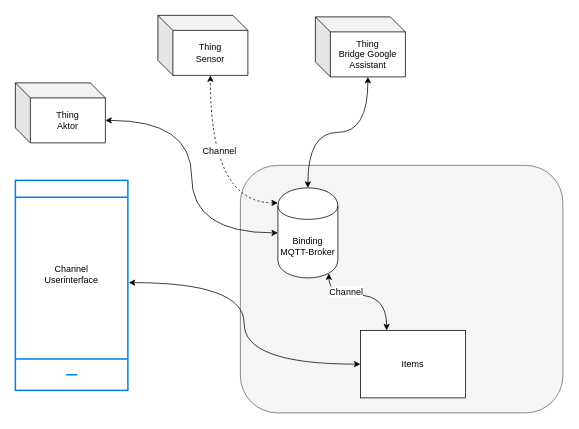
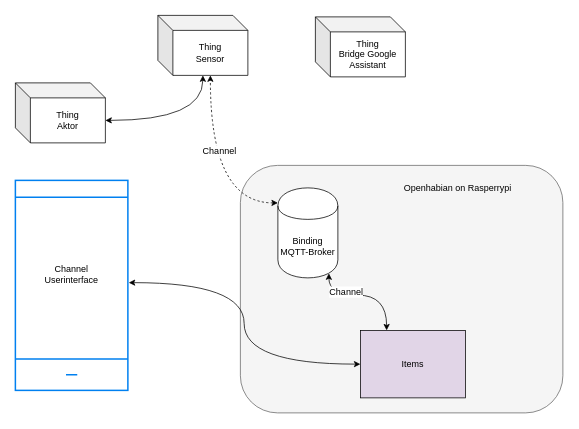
(338, 132) -> none
(192, 184) -> (172, 113)
none -> (458, 188)
(413, 364) -> (413, 364)
